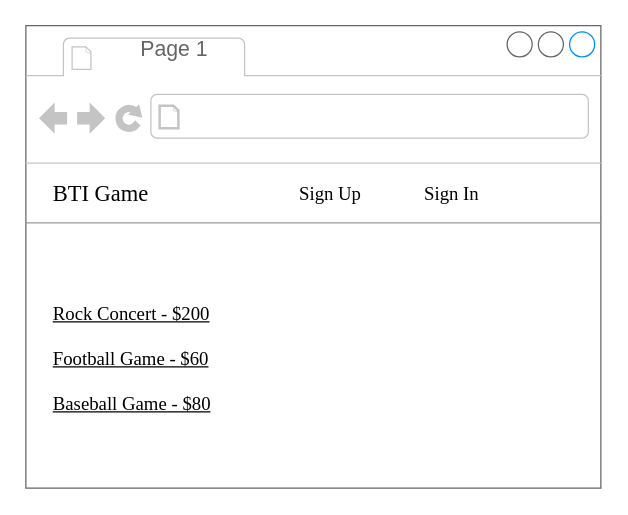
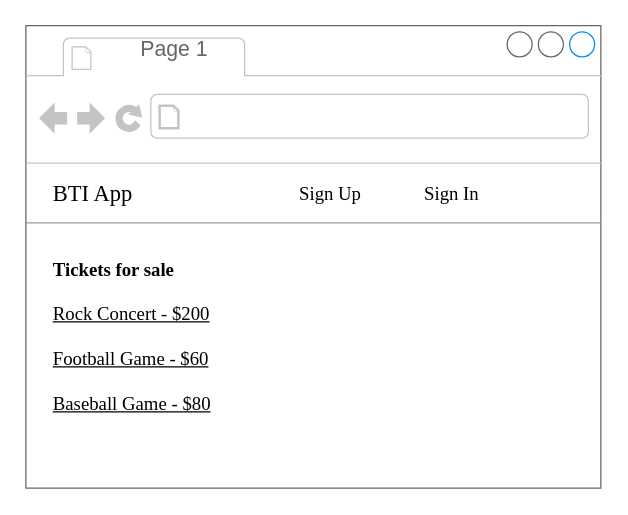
(132, 189) -> (122, 189)
none -> (157, 274)
